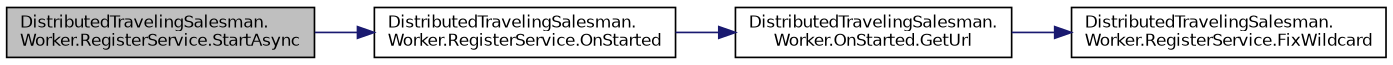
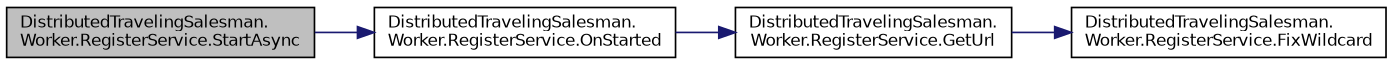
(874, 32) -> (874, 32)
